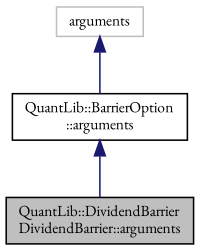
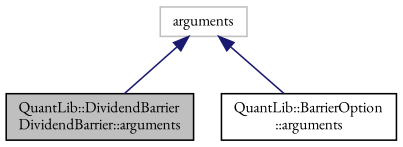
(100, 177) -> (151, 70)
